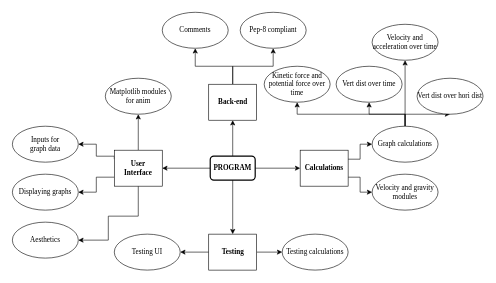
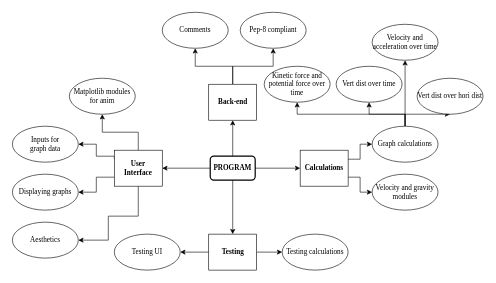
(138, 96) -> (102, 96)
